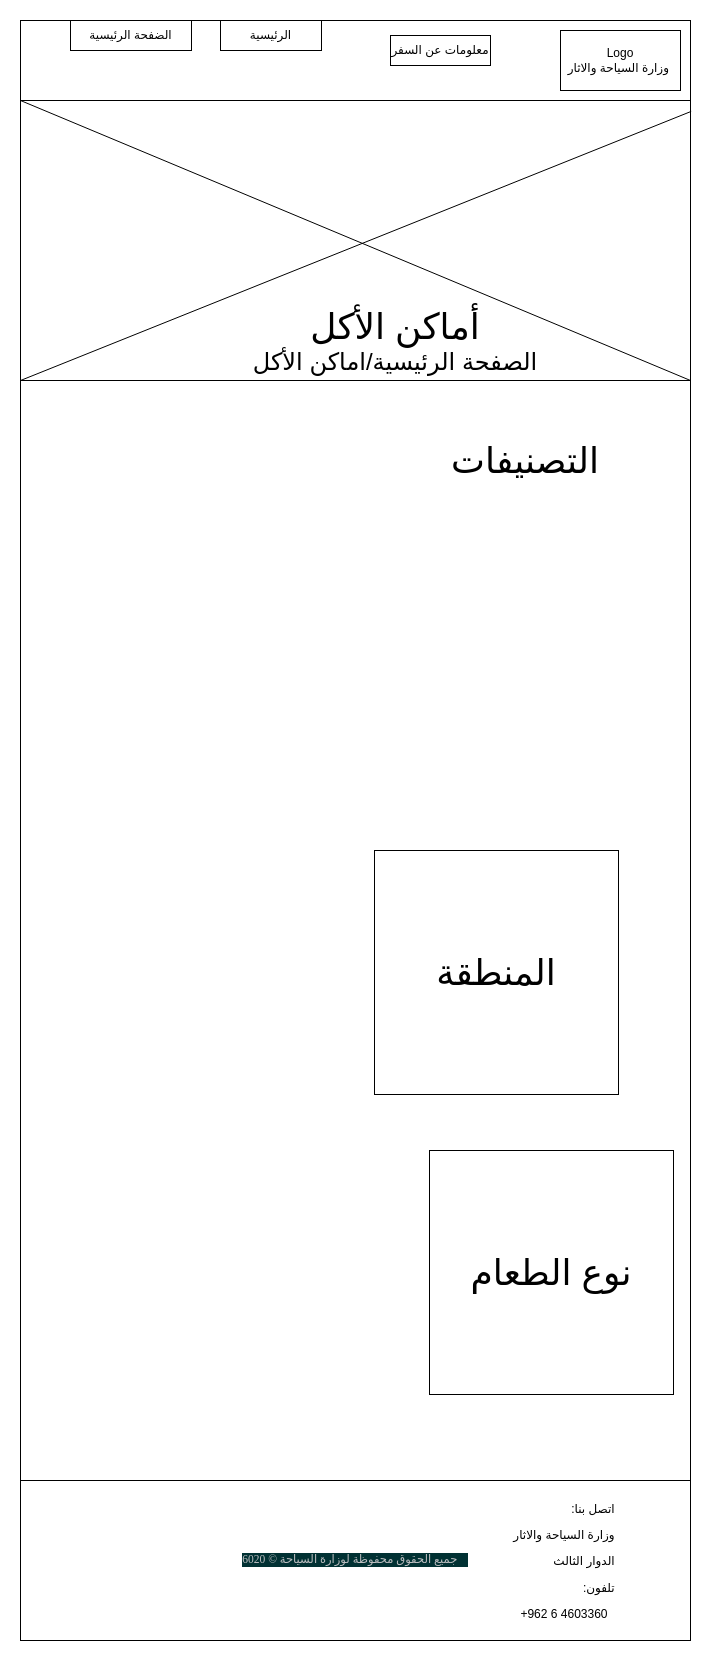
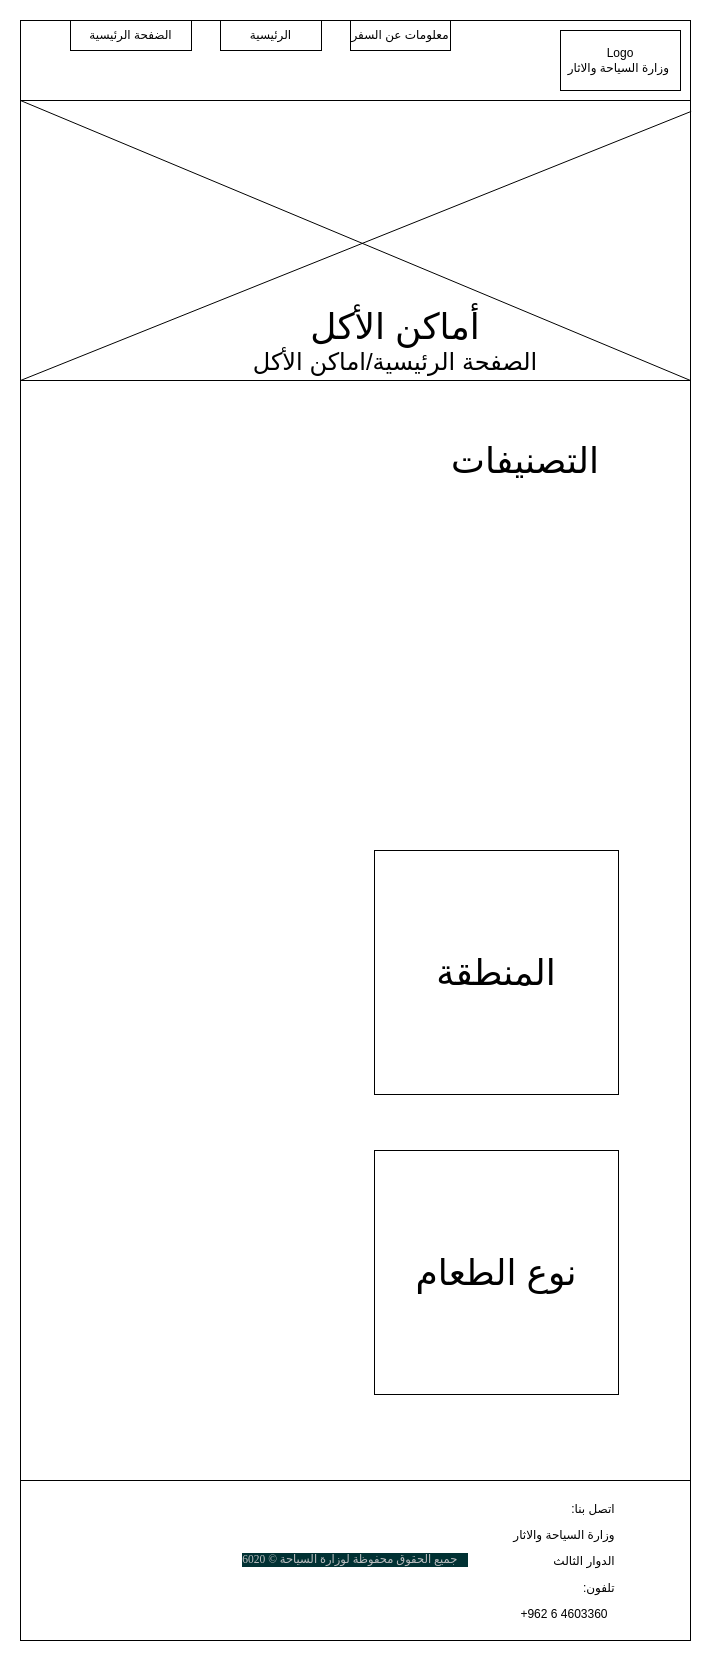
(441, 51) -> (401, 36)
(552, 1273) -> (497, 1273)
